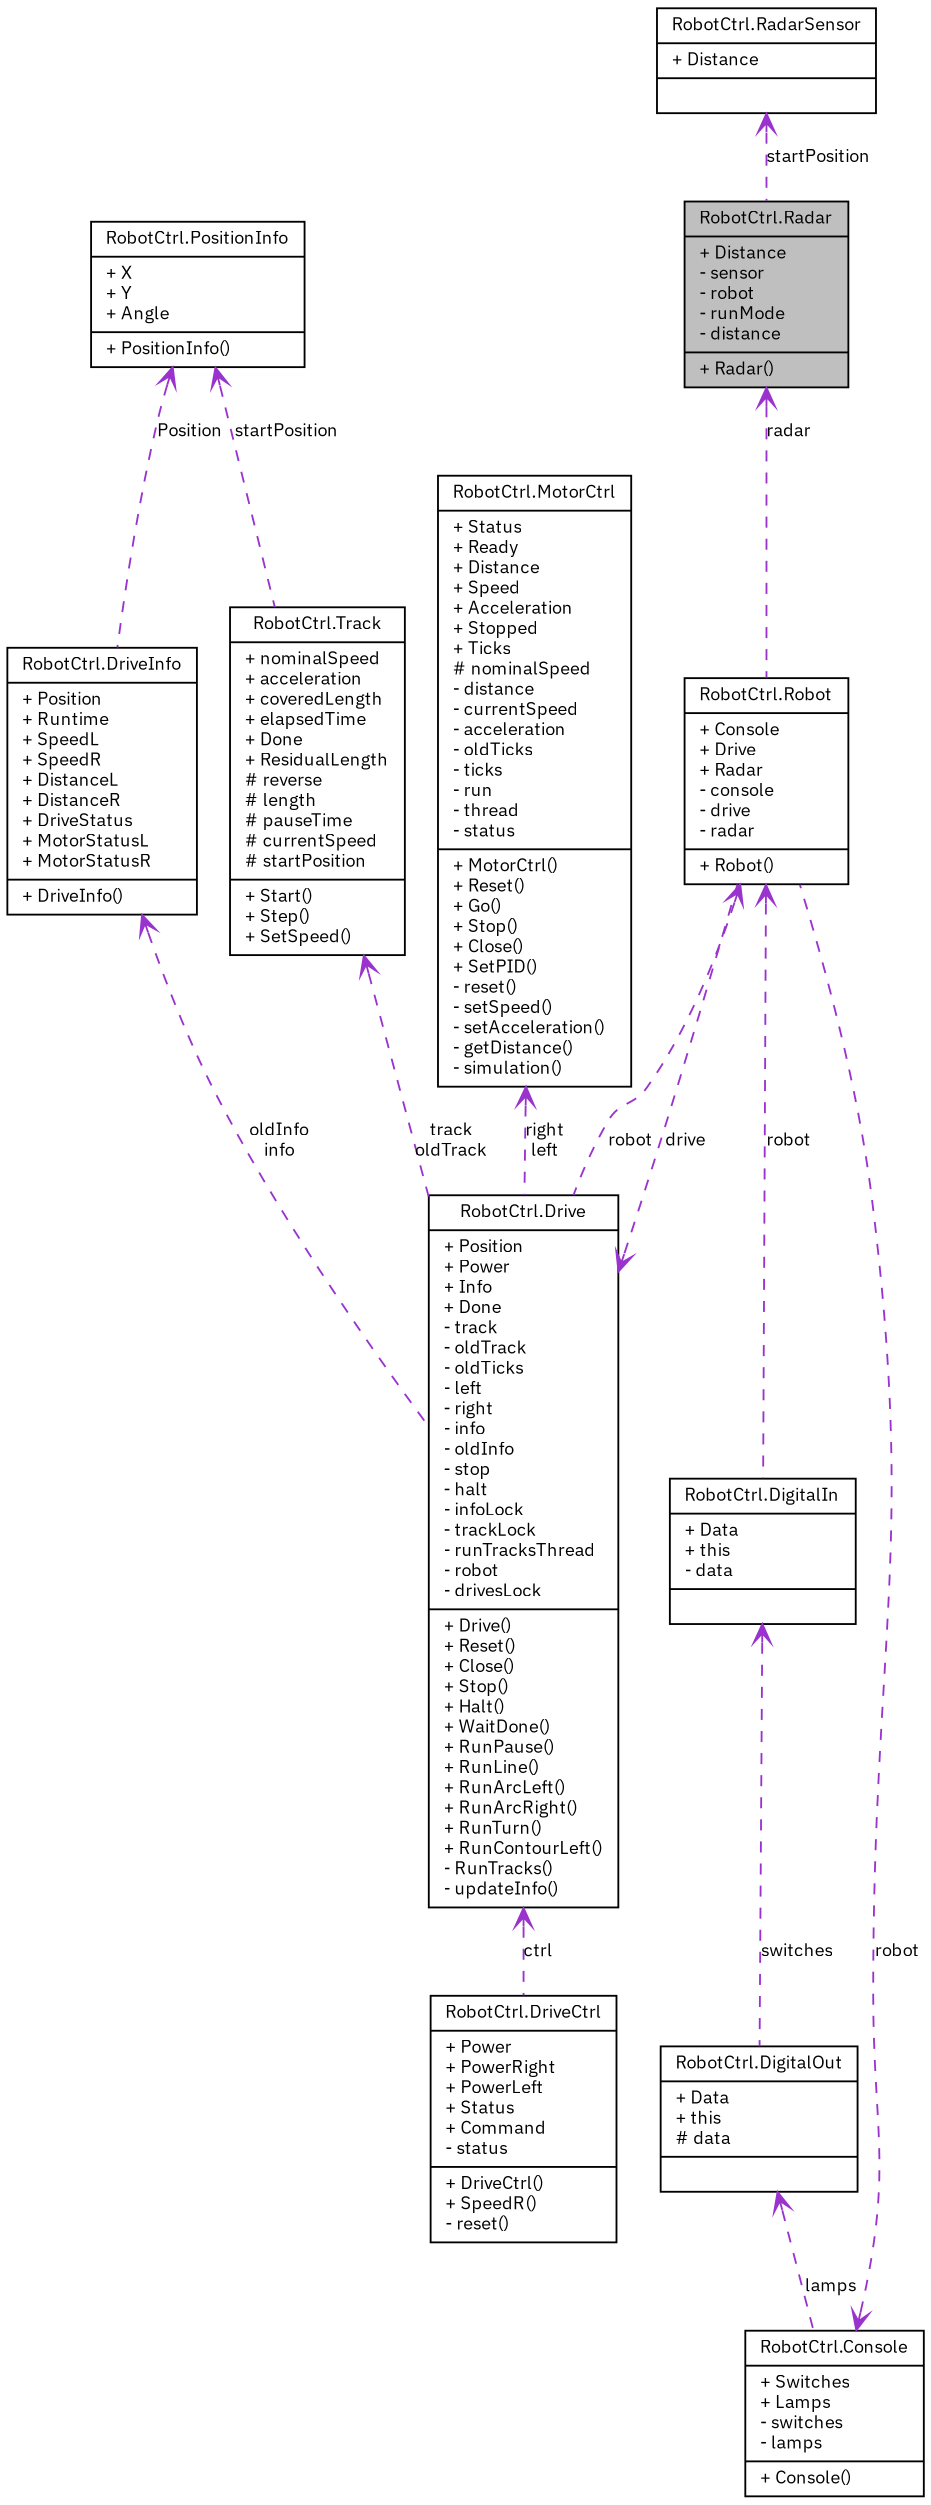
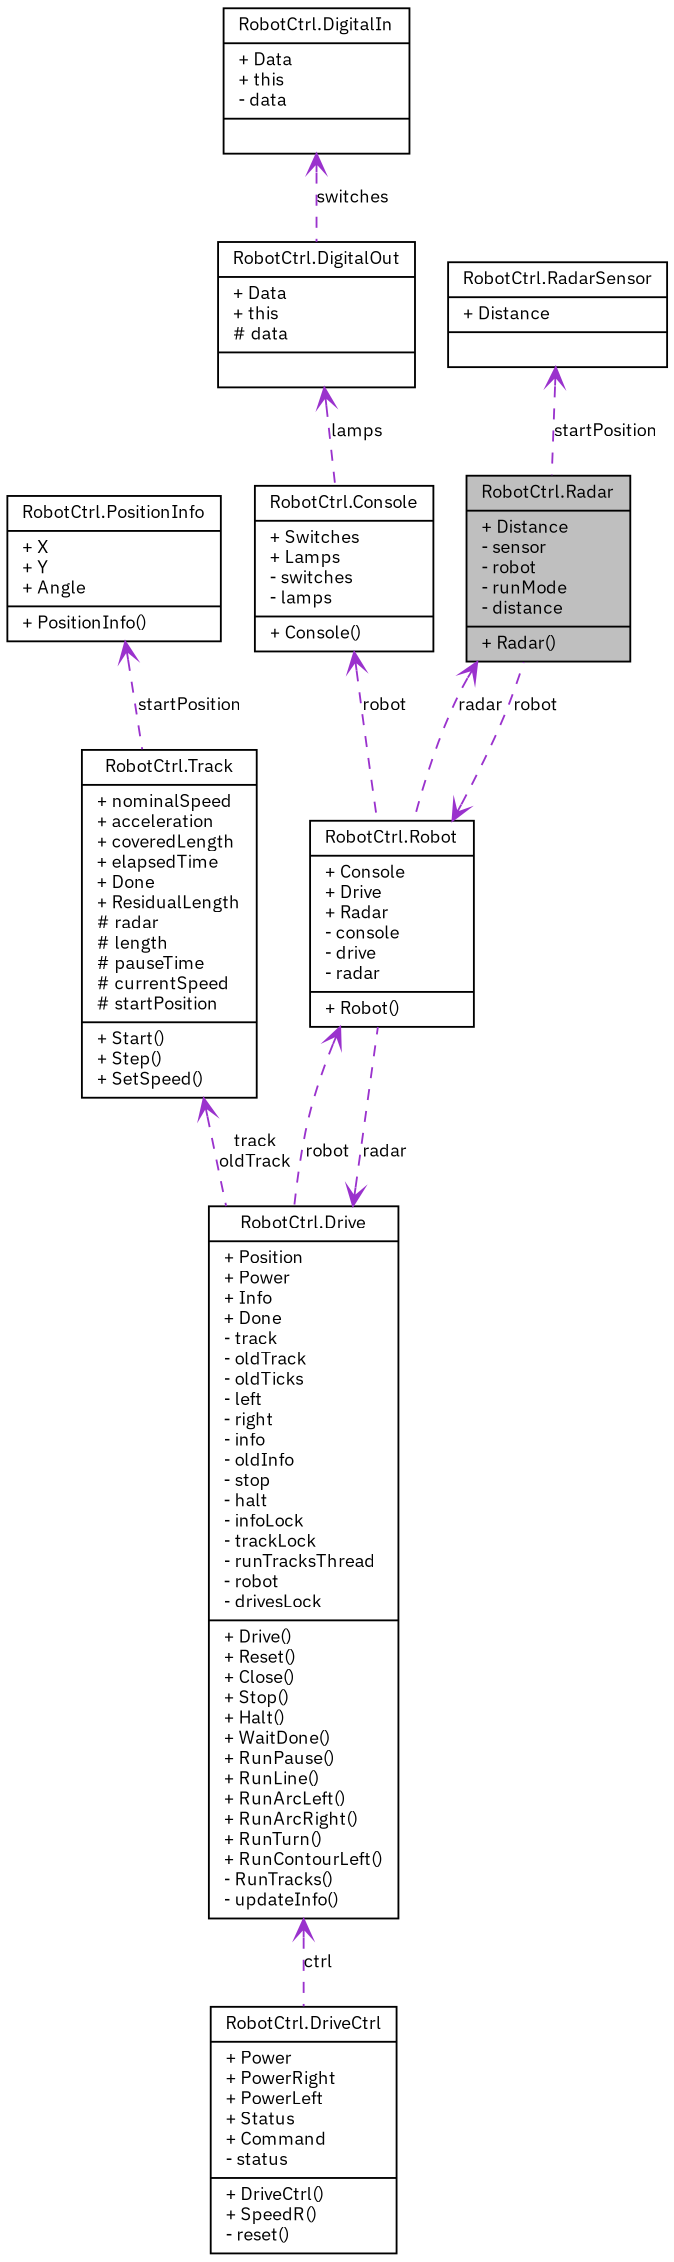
(284, 780) -> (128, 923)
(102, 781) -> none
(535, 781) -> none
(686, 1141) -> (386, 1152)
(765, 1191) -> (496, 735)
